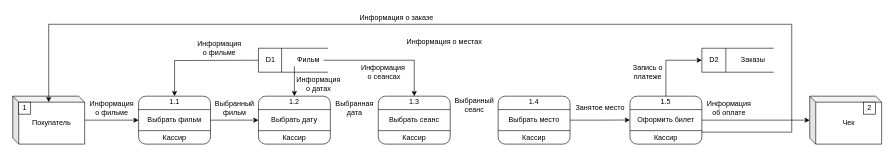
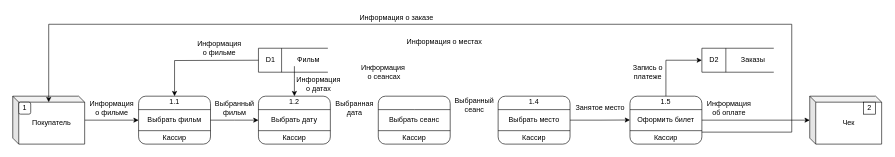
(414, 90) -> none
(414, 102) -> none
(24, 108) -> (24, 108)
